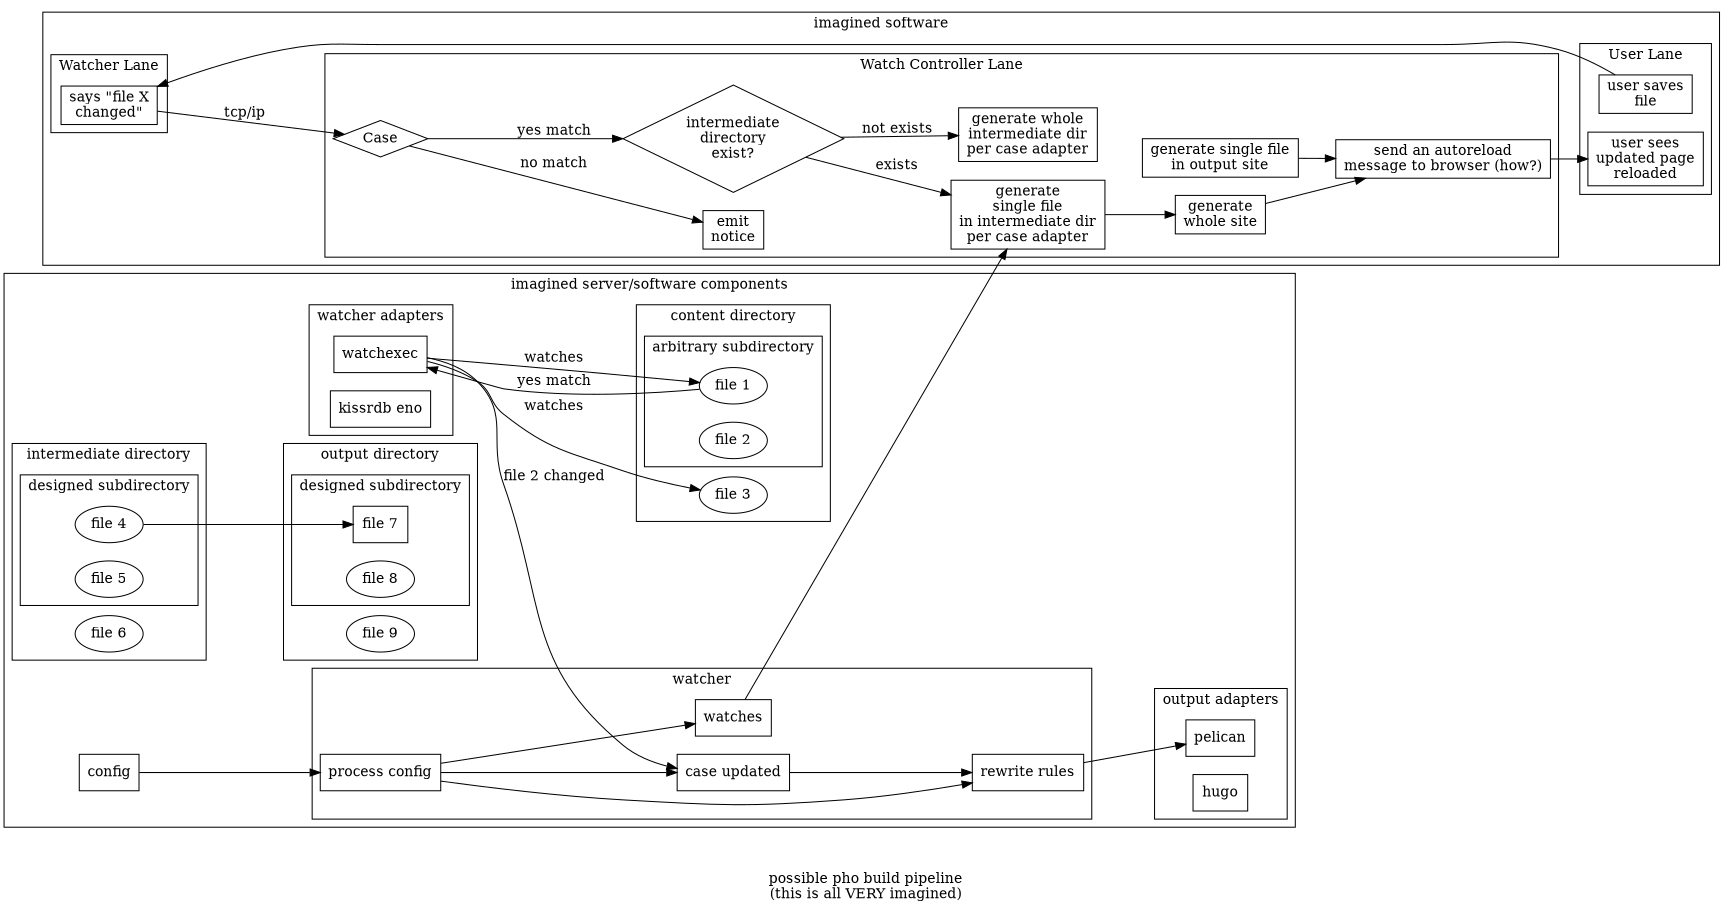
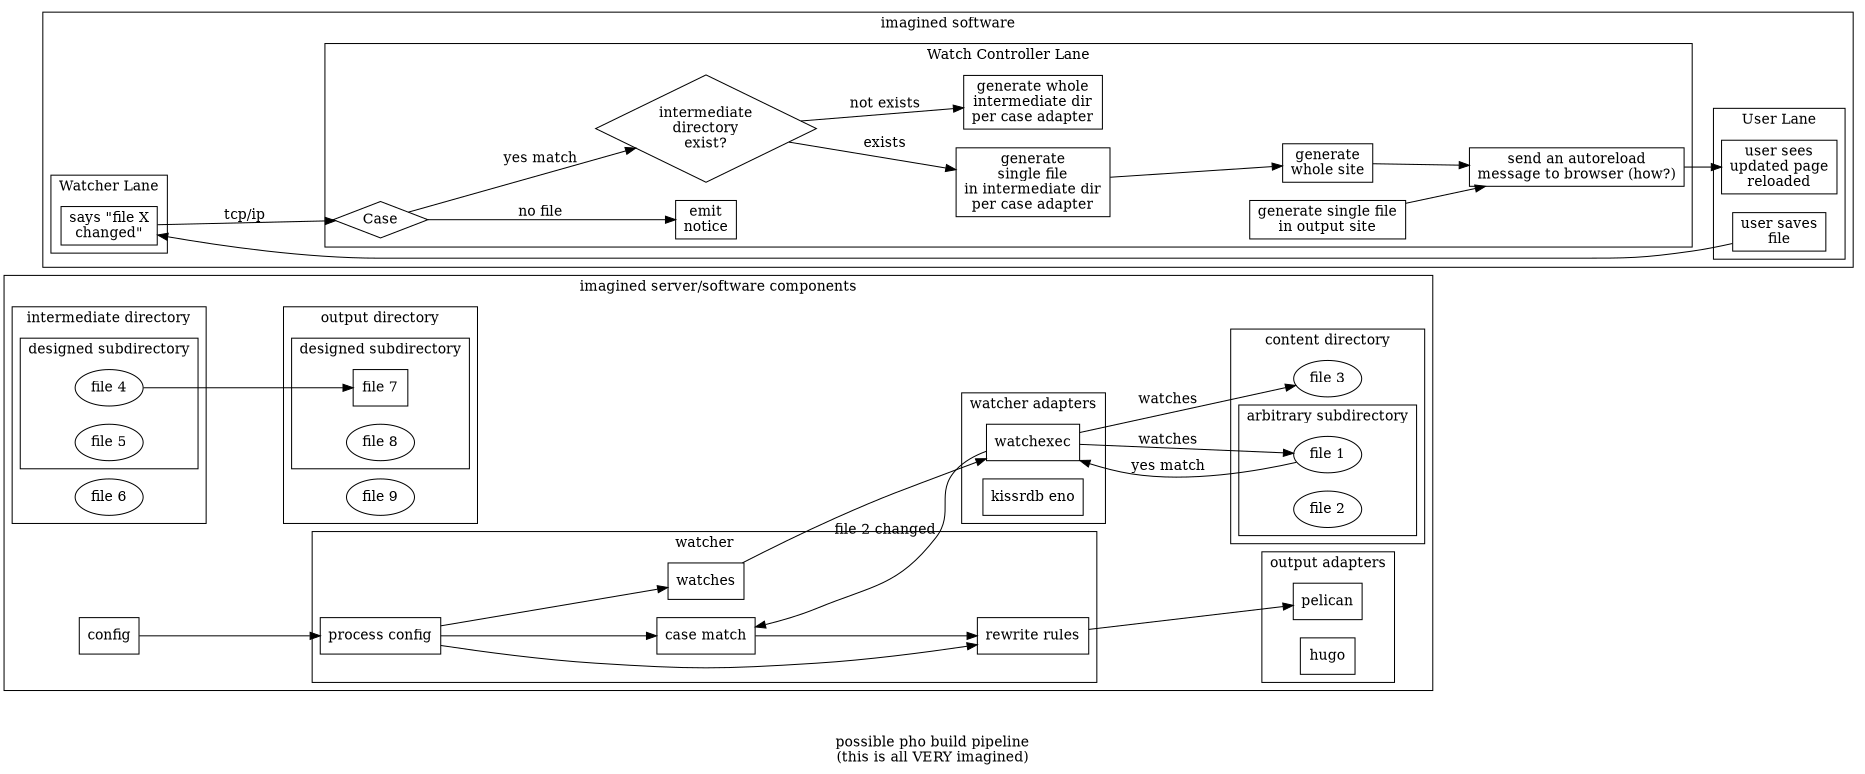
(554, 164) -> (540, 212)
(873, 479) -> (858, 508)
(733, 773) -> (706, 636)
